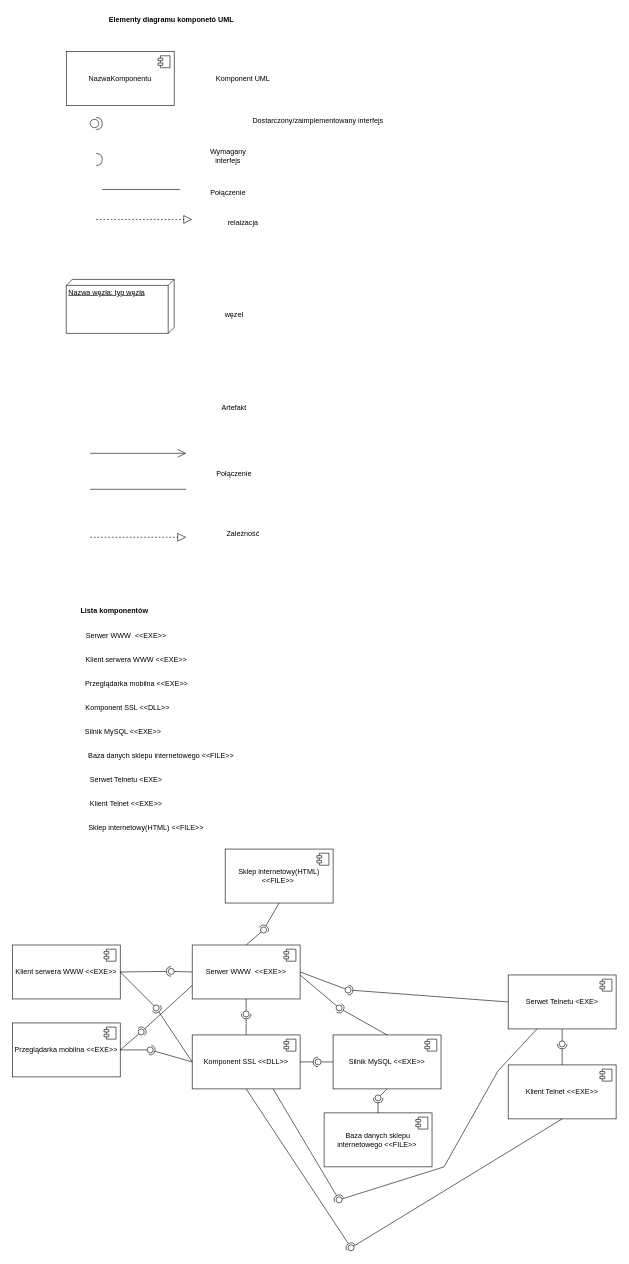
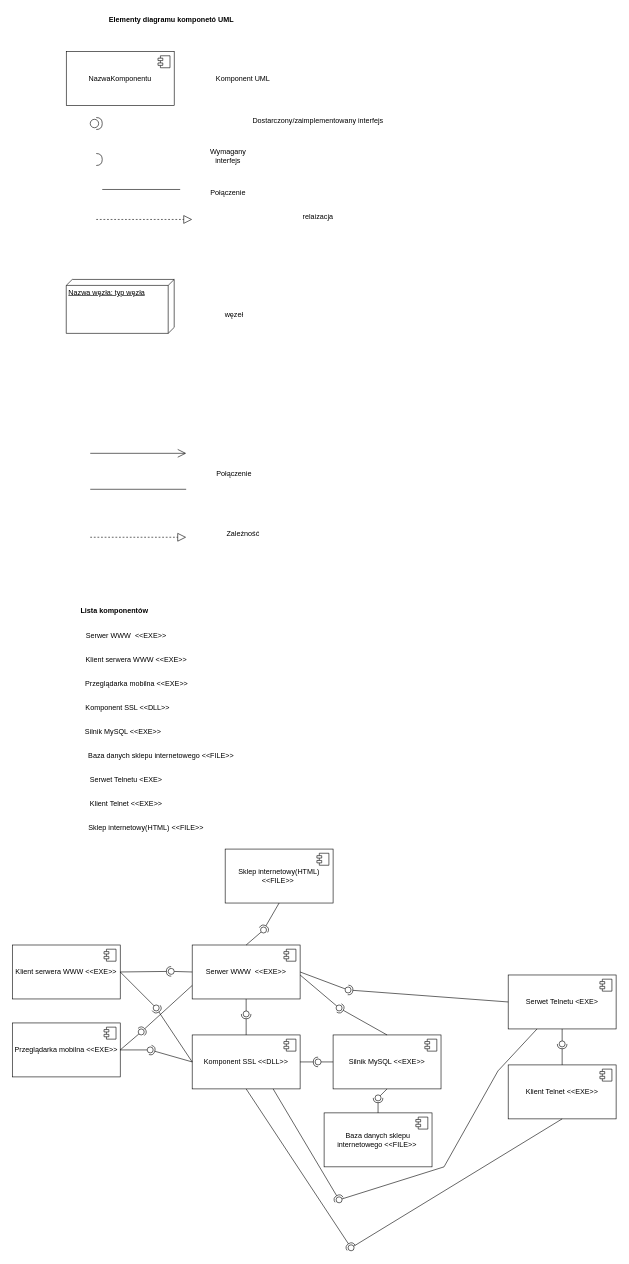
(243, 222) -> (318, 216)
(234, 408) -> none
